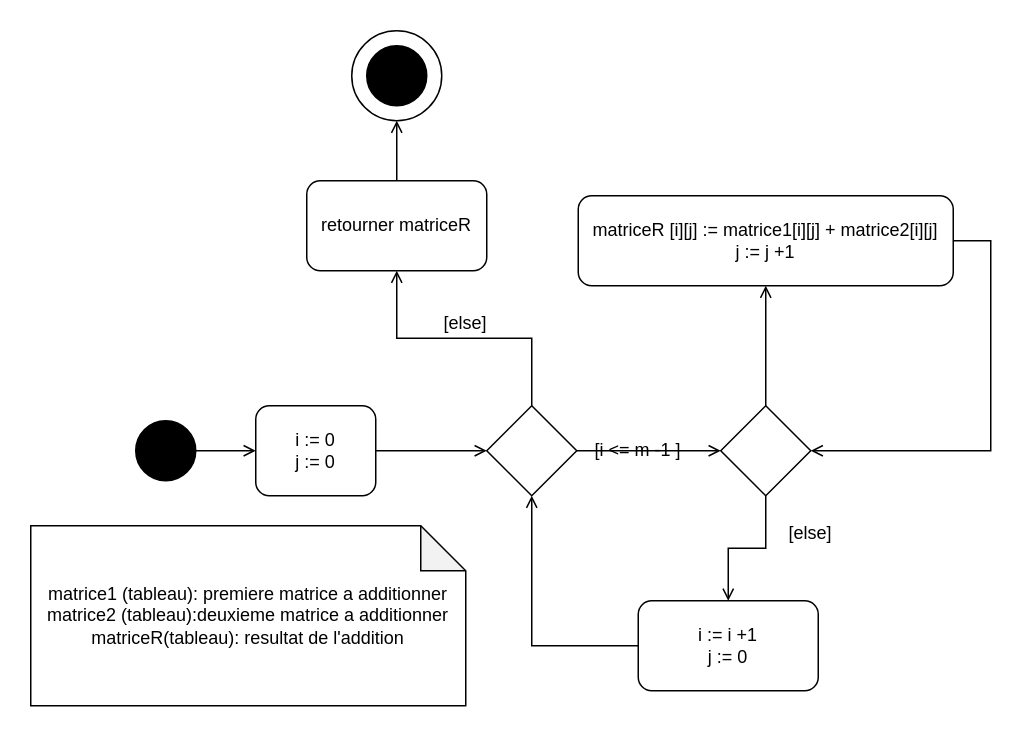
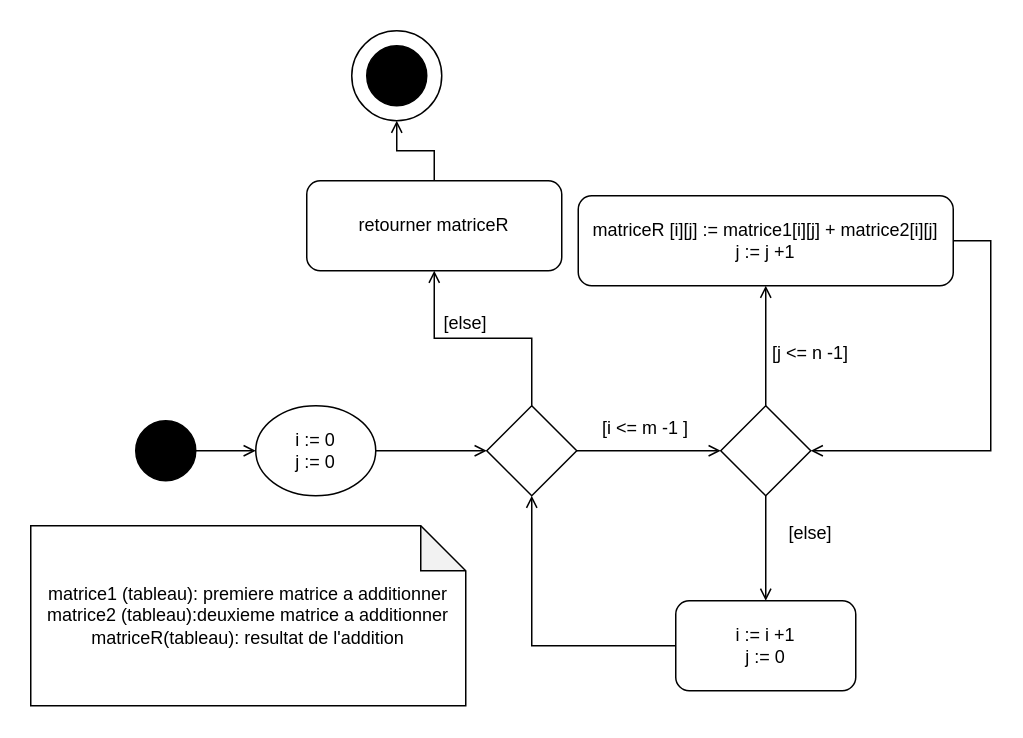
(397, 226) -> (434, 226)
none -> (811, 353)
(316, 451) -> (316, 451)
(638, 451) -> (646, 428)
(728, 646) -> (766, 646)
